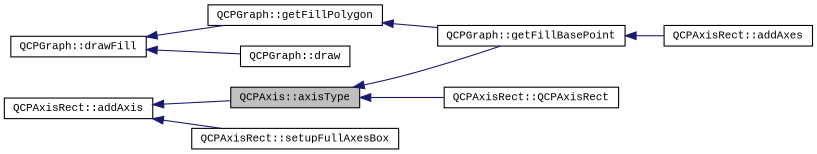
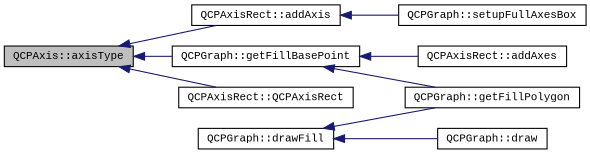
(416, 26) -> (384, 78)
(197, 102) -> (173, 35)
(295, 139) -> (492, 15)
